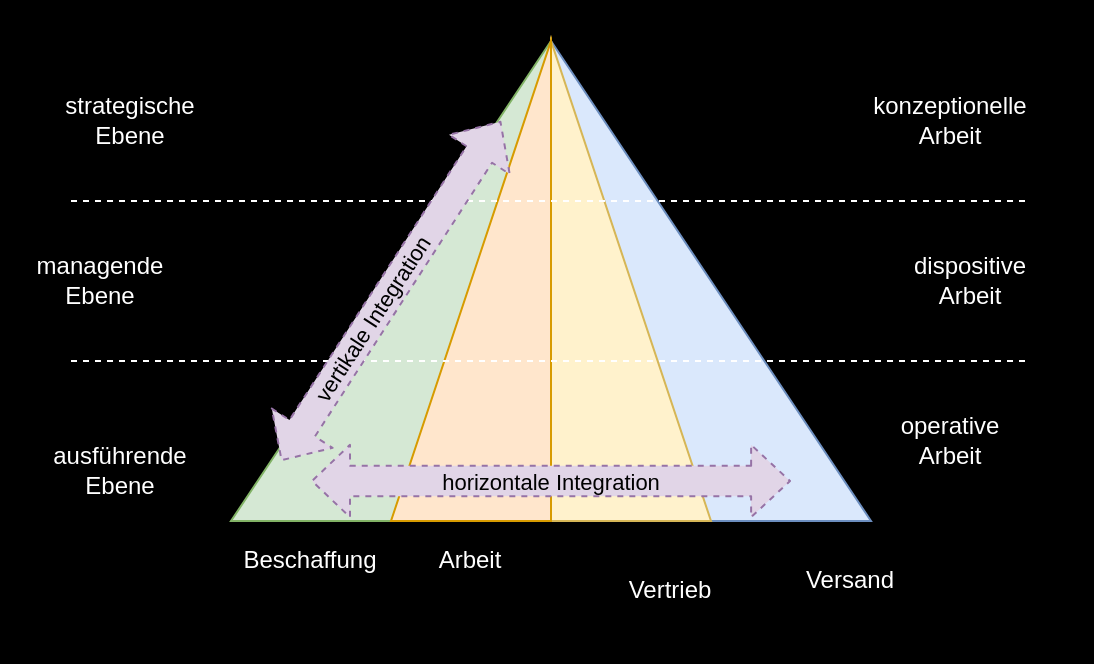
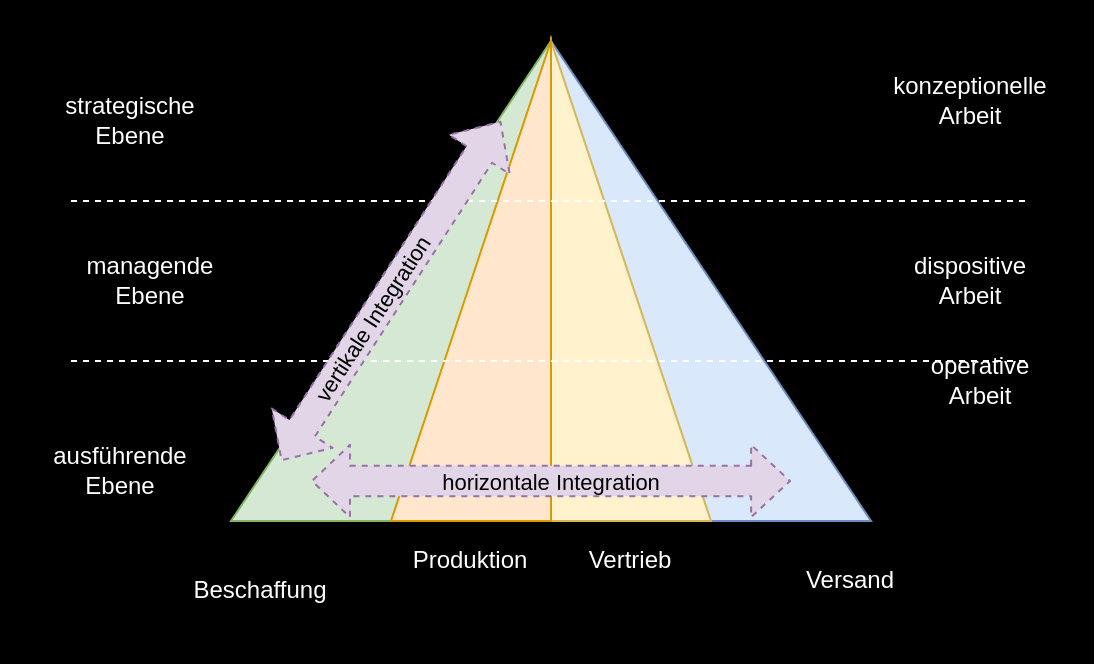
(951, 121) -> (971, 101)
(101, 281) -> (151, 281)
(951, 441) -> (981, 381)
(311, 561) -> (261, 591)
(471, 561) -> (471, 561)
(671, 591) -> (631, 561)
